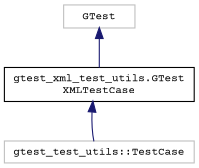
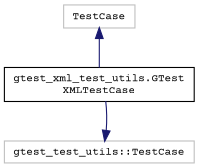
(99, 16) -> (99, 16)
(92, 127) -> (107, 116)
